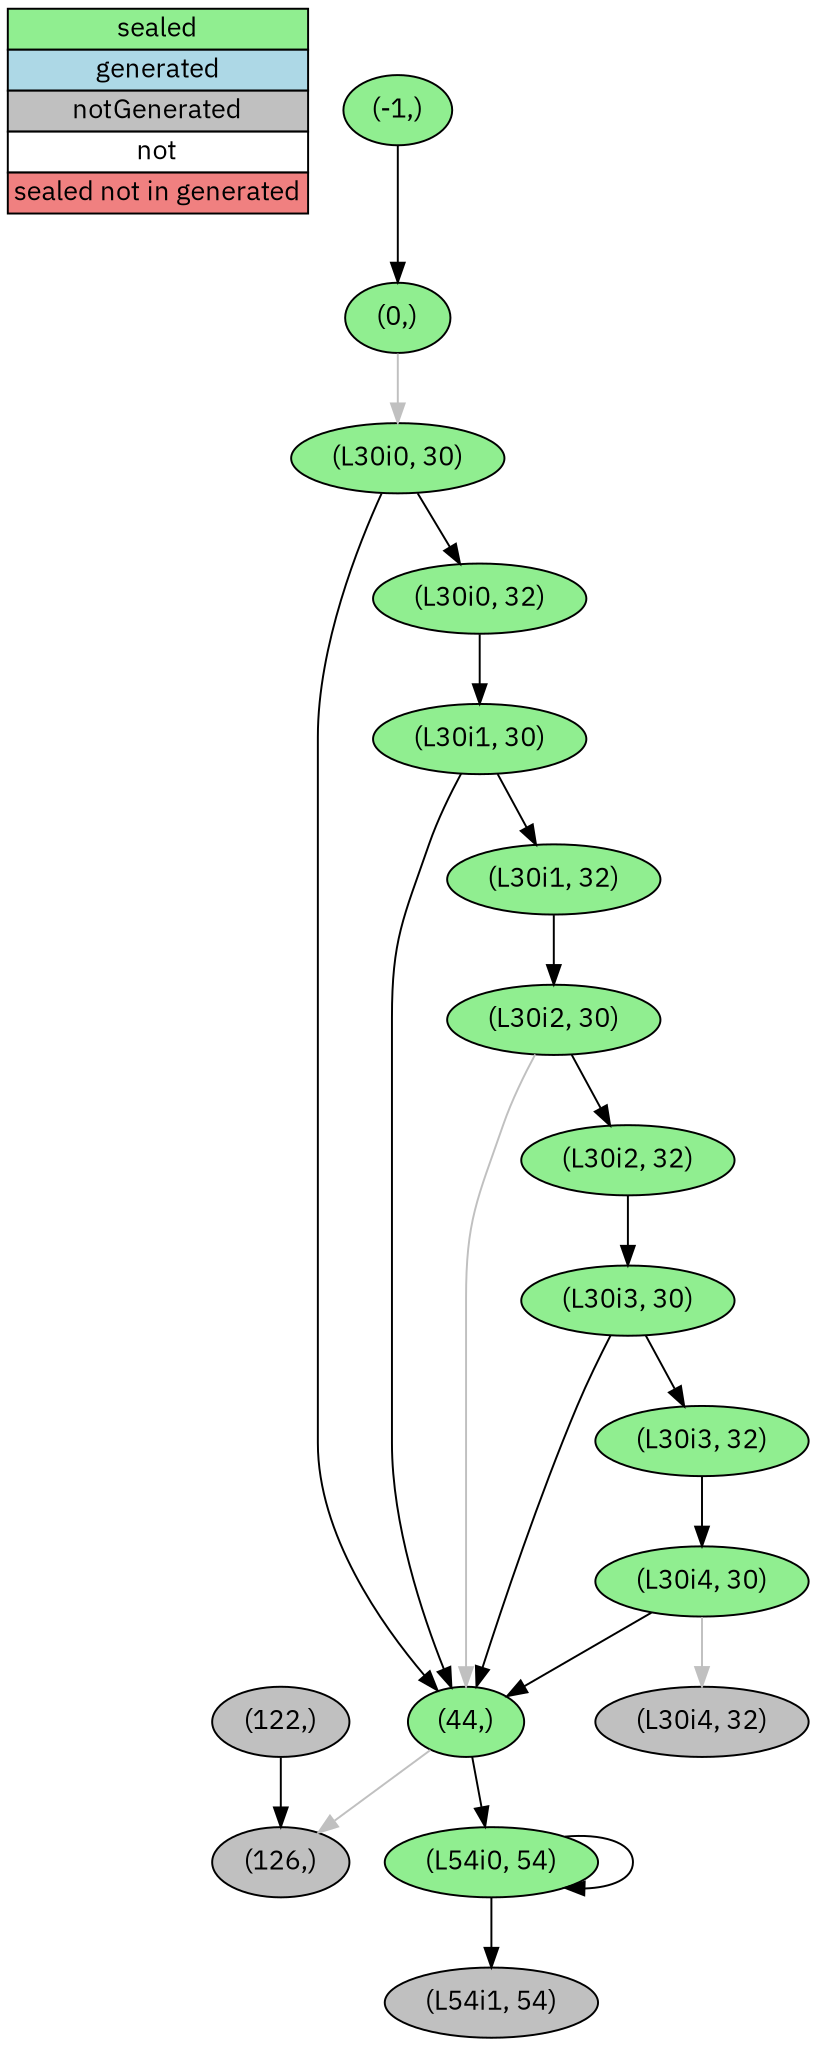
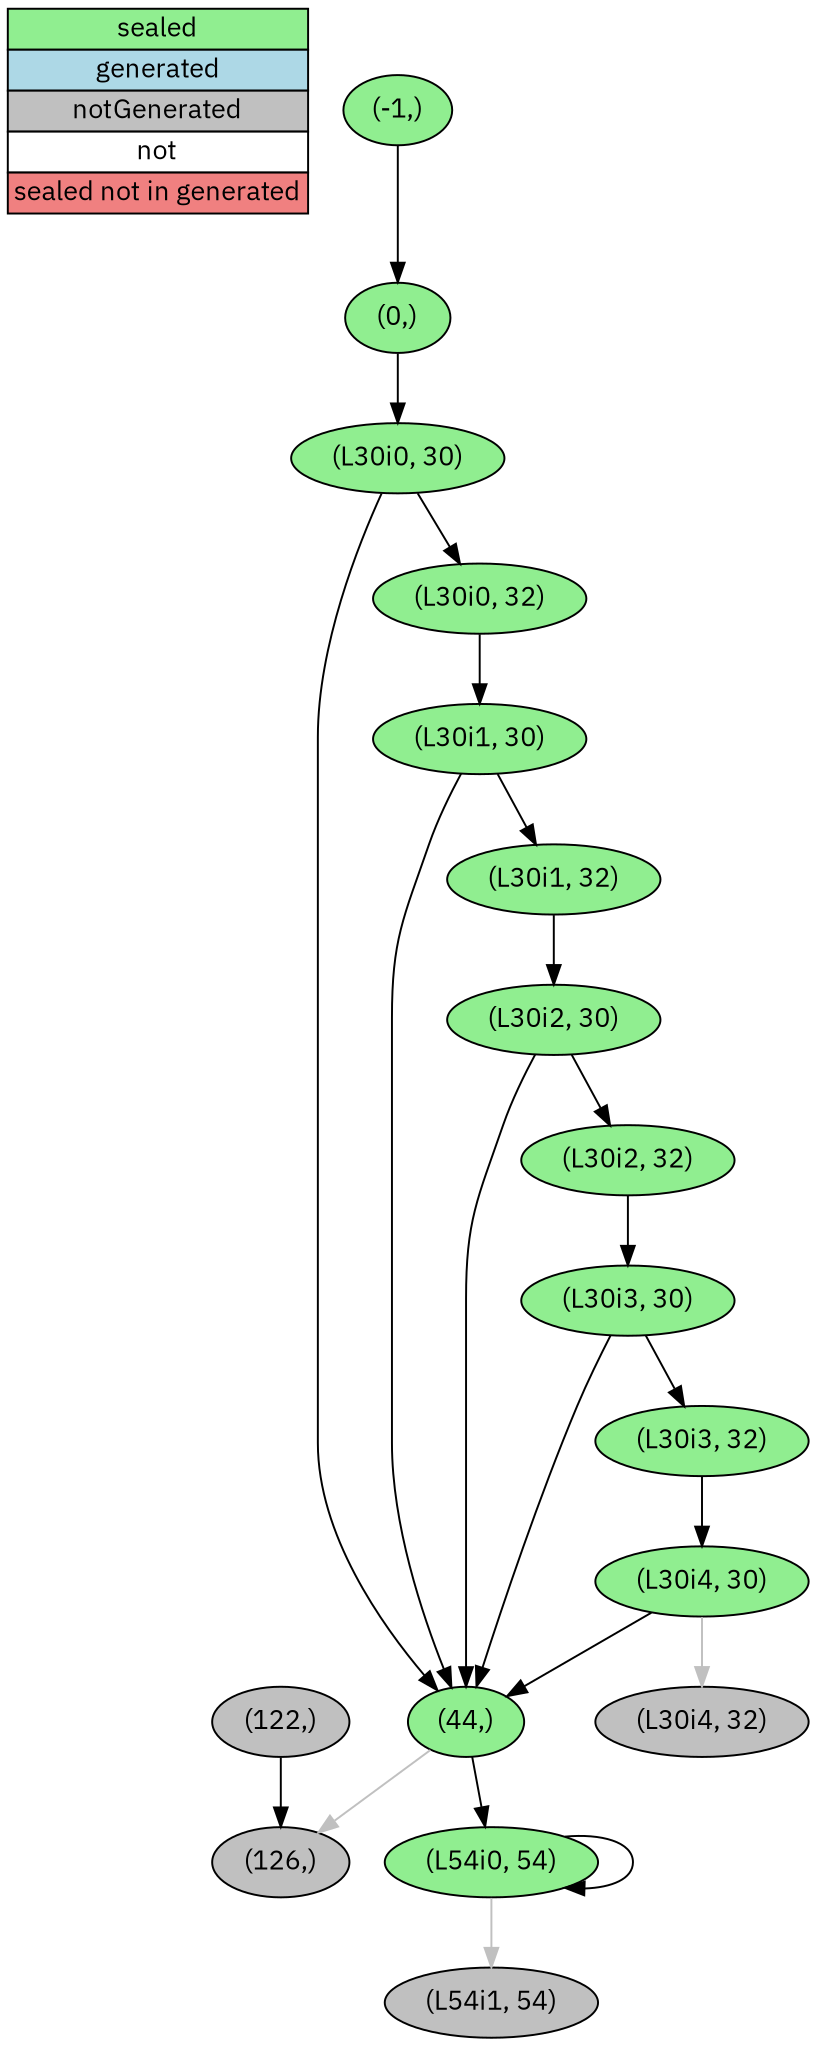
(398, 378) -> (398, 378)
(466, 1355) -> (466, 1355)
(491, 1923) -> (491, 1923)
